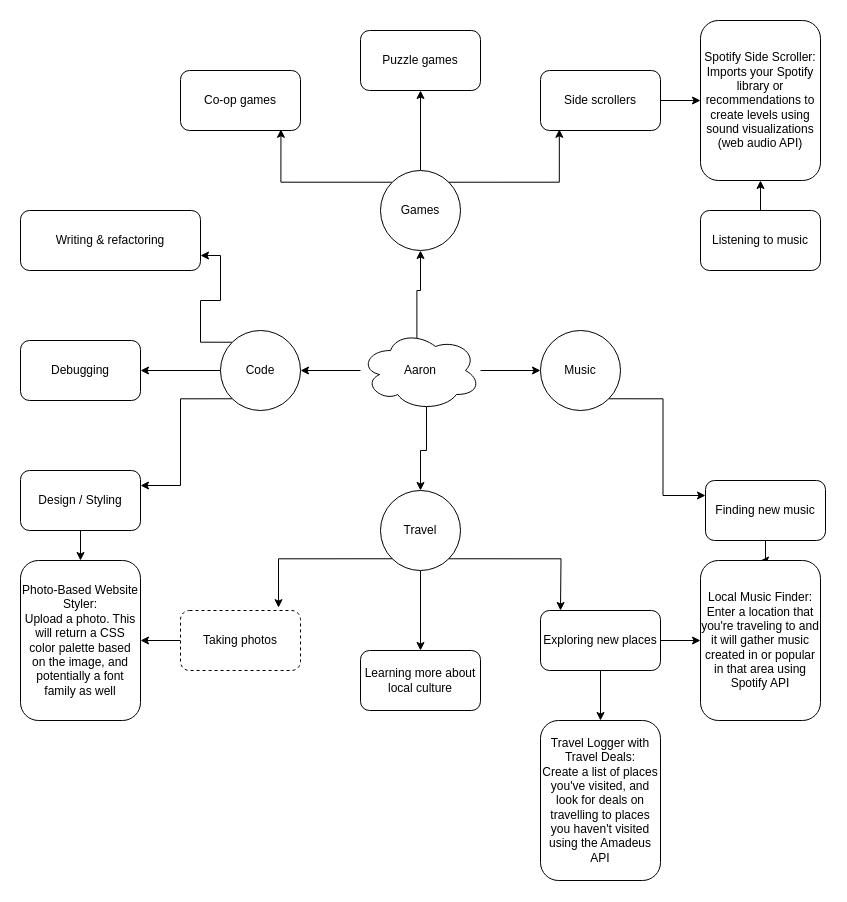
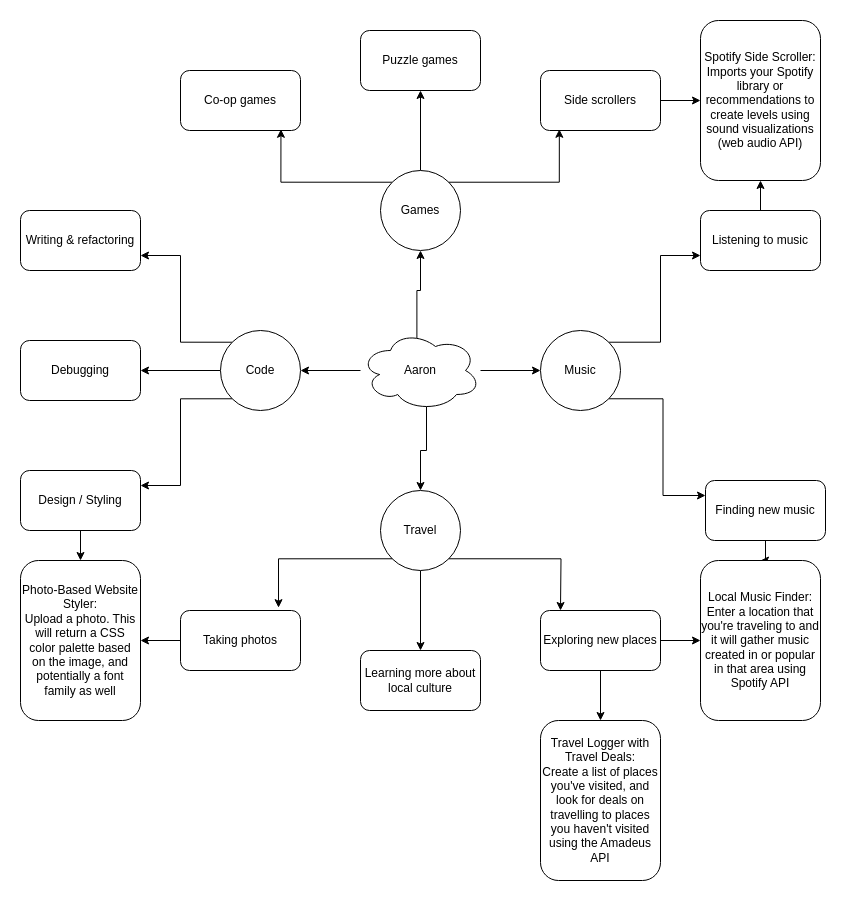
(111, 241) -> (81, 241)
none -> (661, 308)
(241, 641) -> (241, 641)
